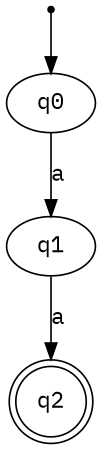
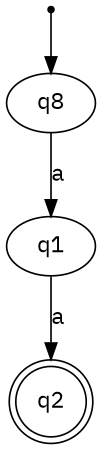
(51, 103) -> (51, 103)
